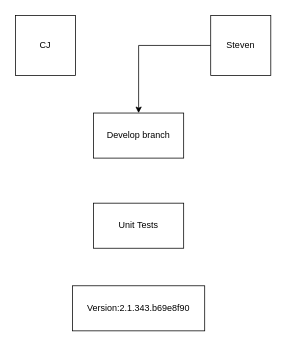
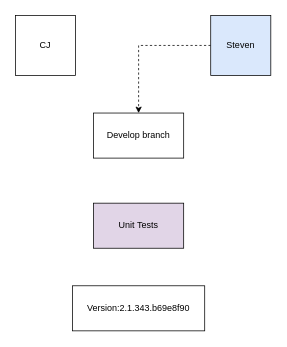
(143, 45) -> (143, 45)
(240, 45) -> (240, 45)
(138, 225) -> (138, 225)
